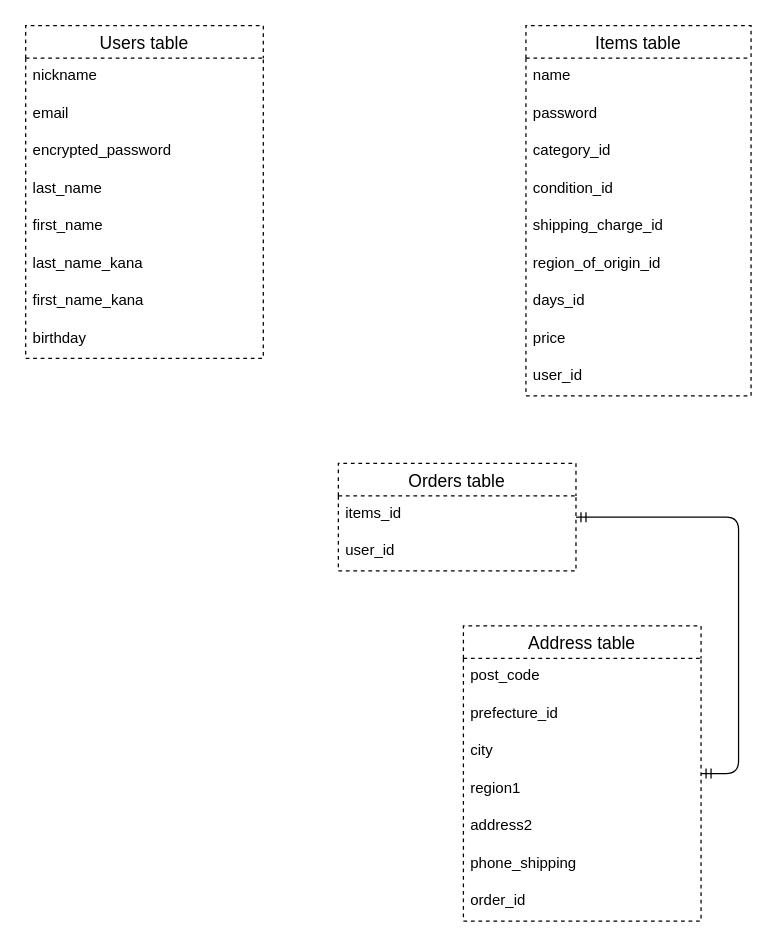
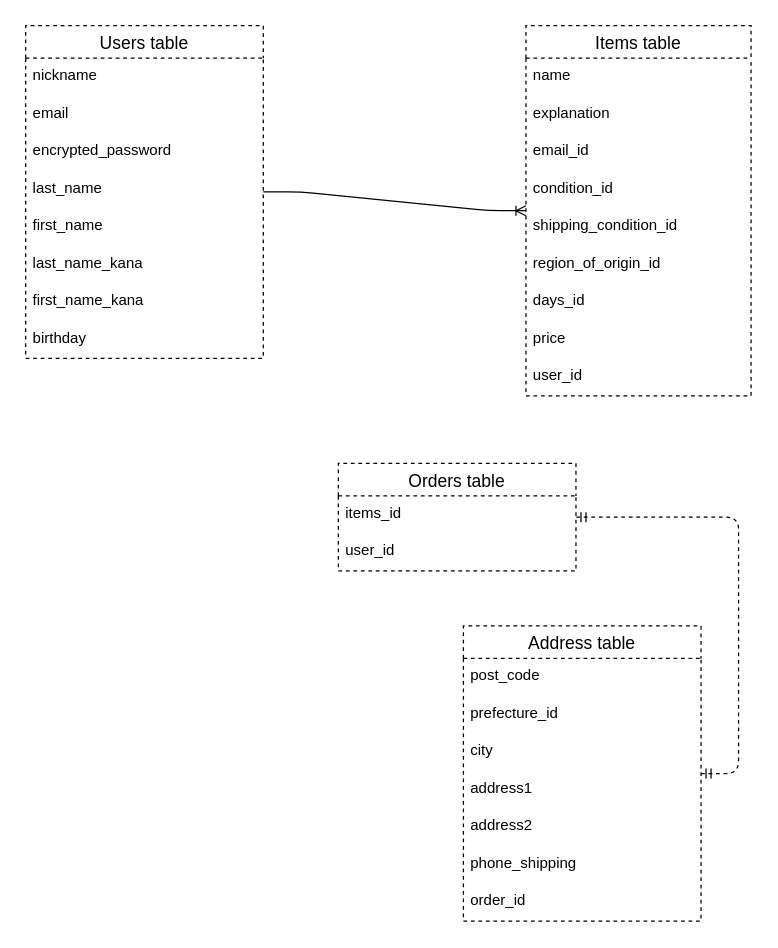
(566, 113) -> (575, 113)
(577, 150) -> (560, 150)
none -> (394, 201)
(602, 225) -> (611, 225)
(738, 582) -> (738, 582)
(497, 788) -> (504, 788)
